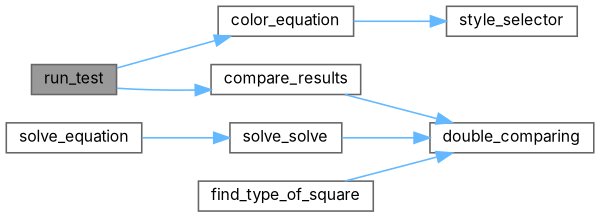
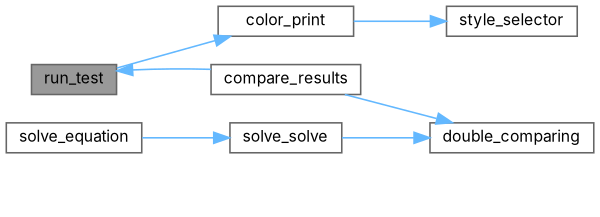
(286, 21) -> (286, 21)
(156, 90) -> (172, 69)
(286, 196) -> none
